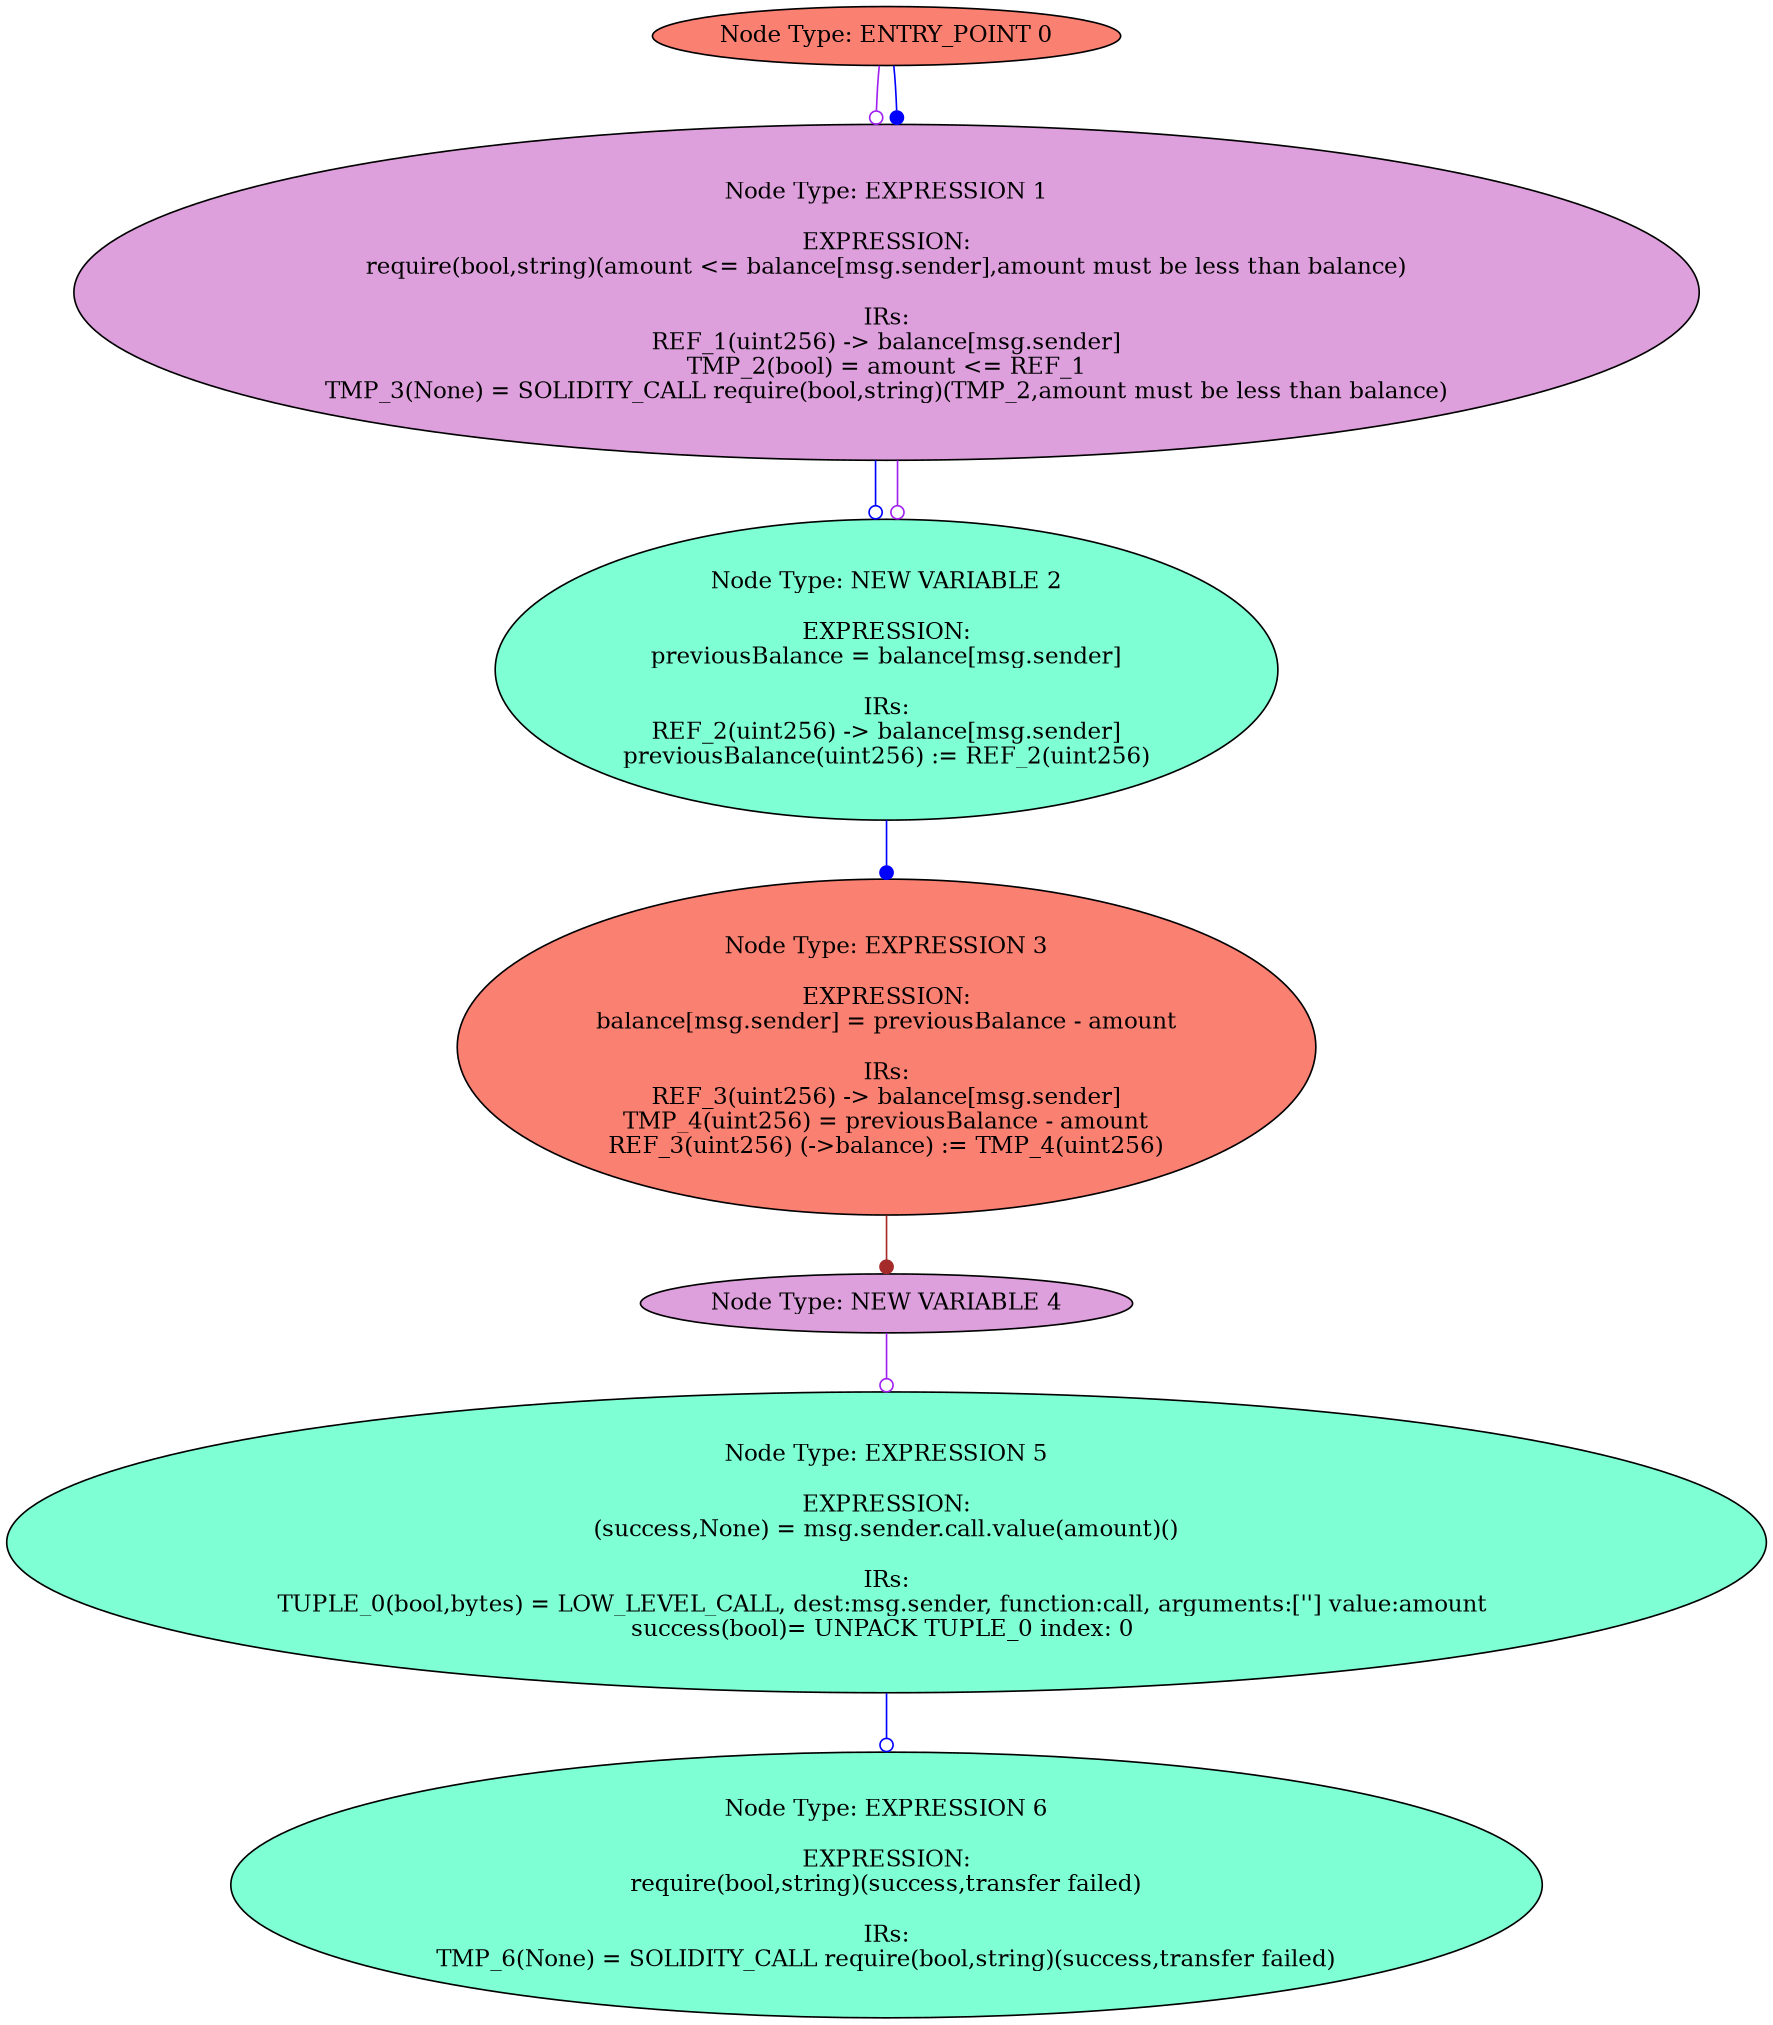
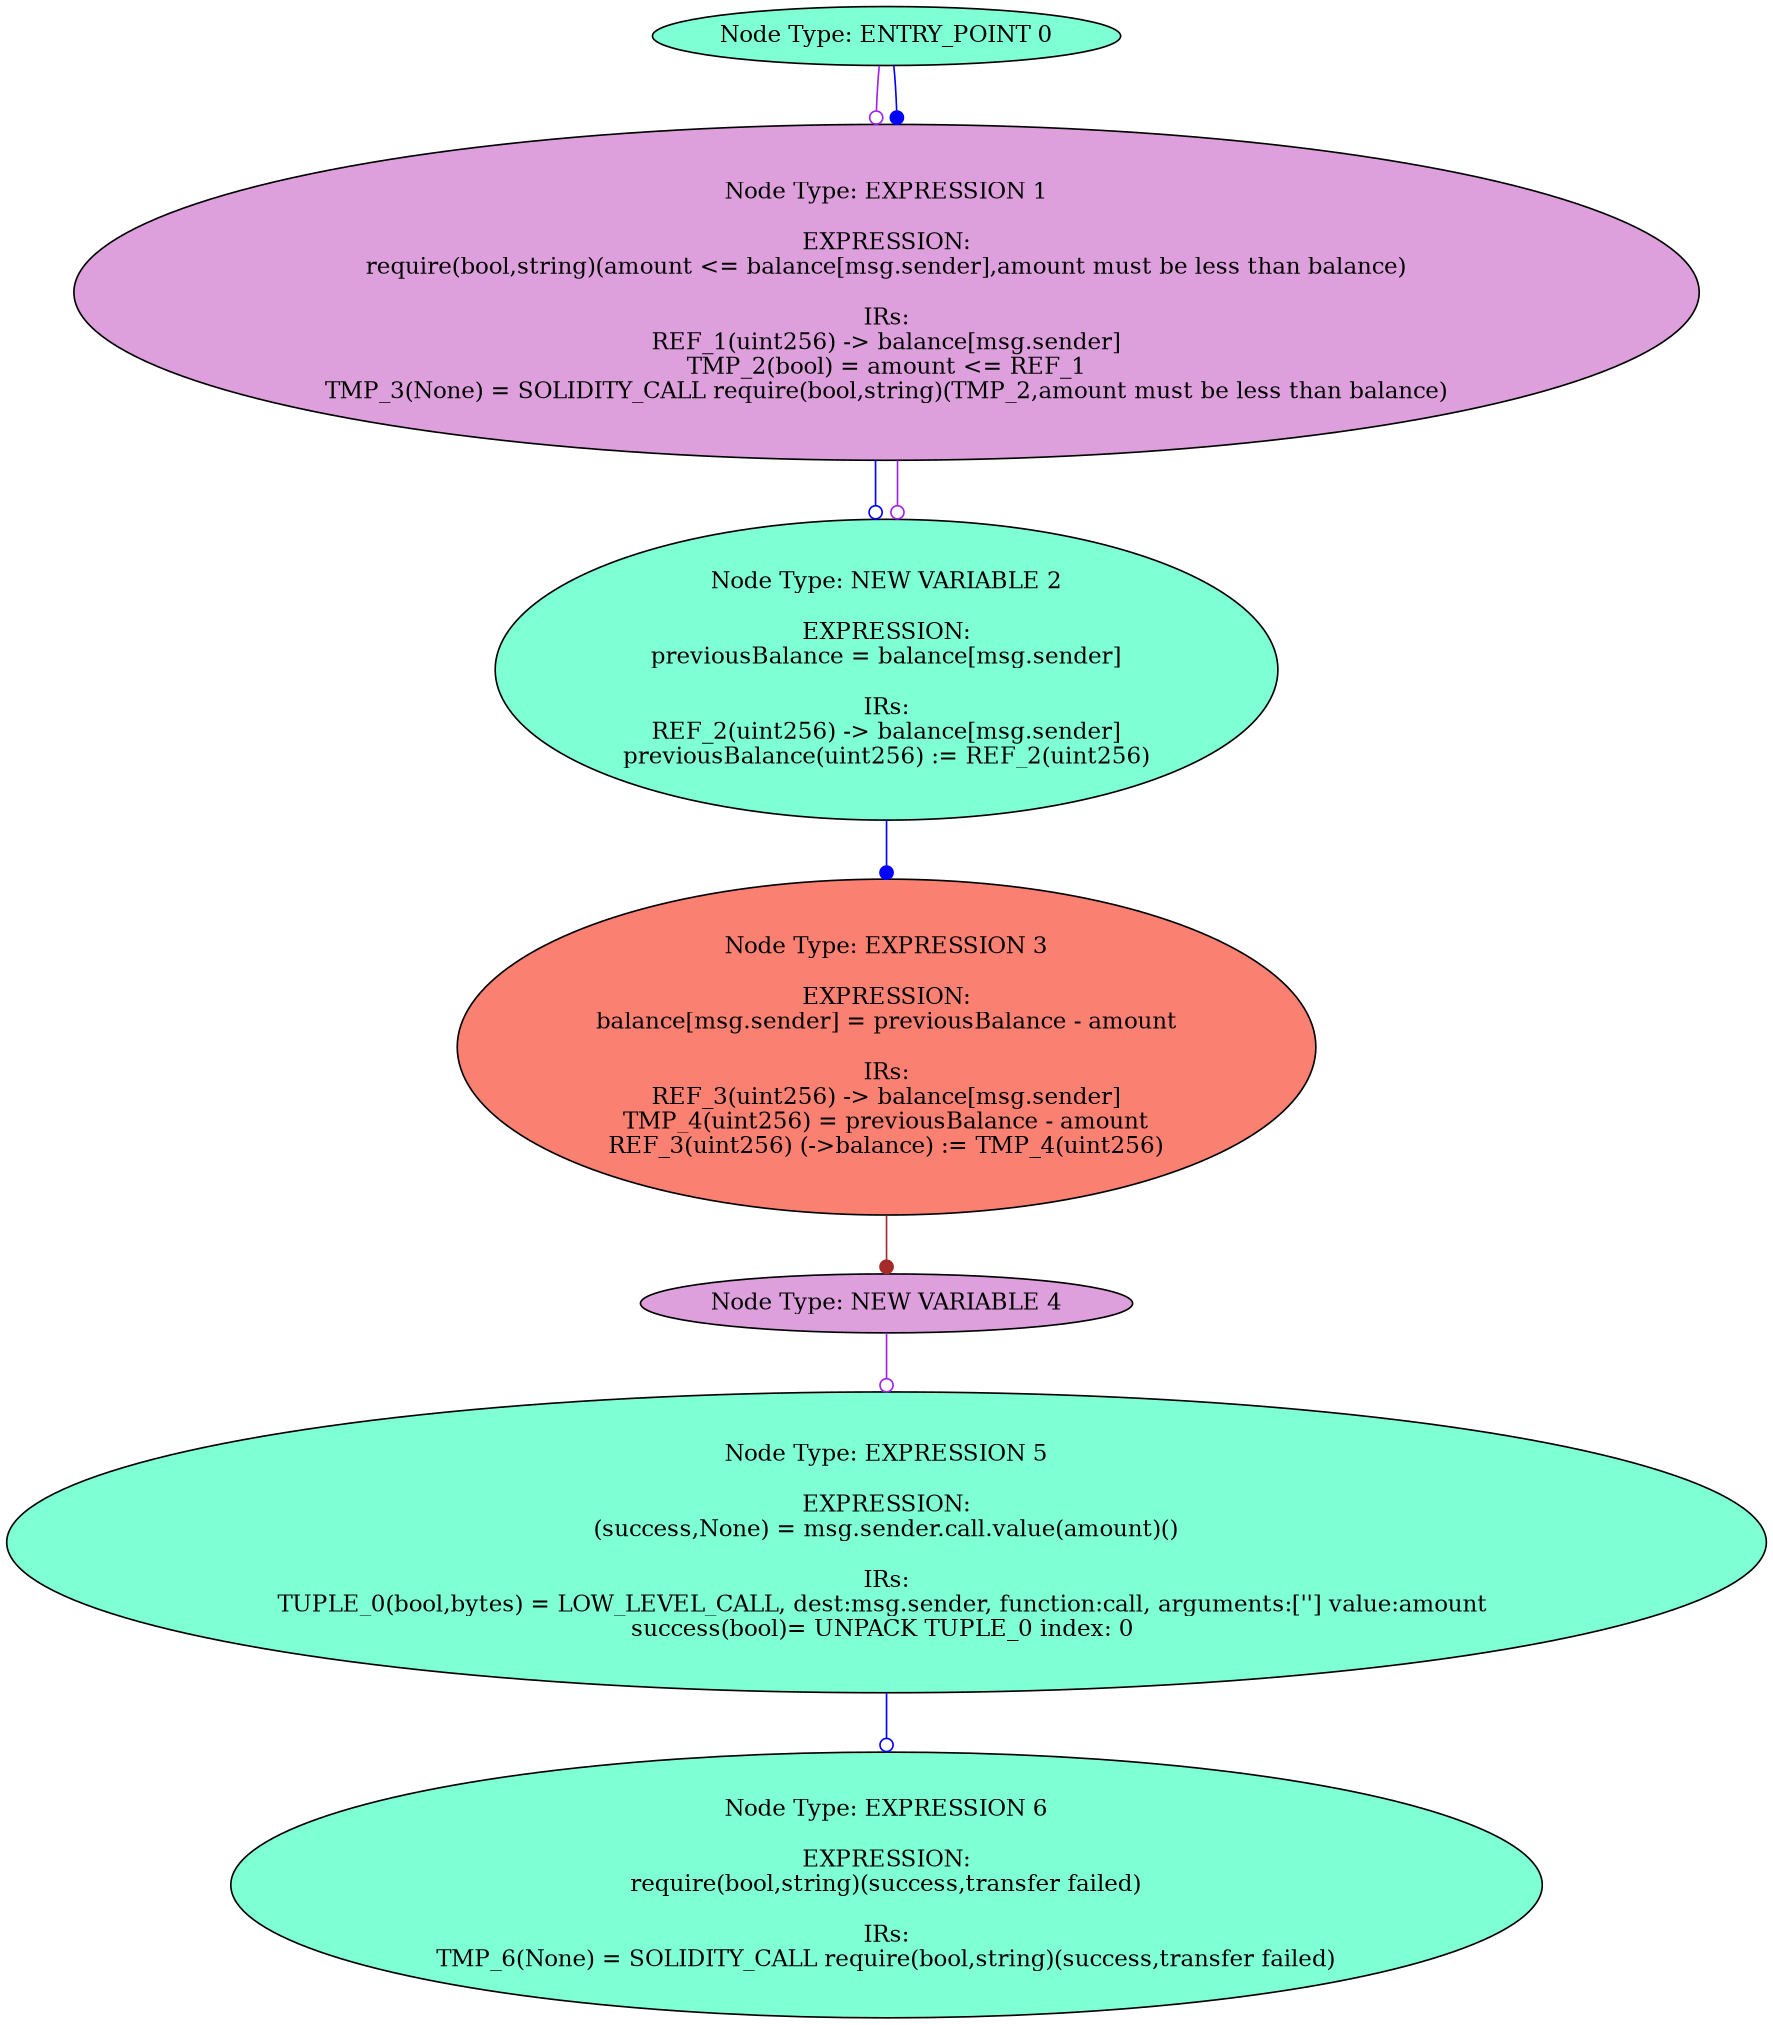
(887, 36) -> (887, 36)
